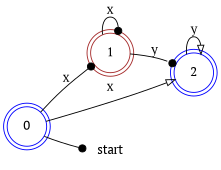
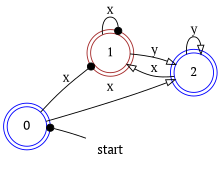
(149, 56) -> (149, 56)
none -> (154, 76)
(61, 142) -> (70, 133)
